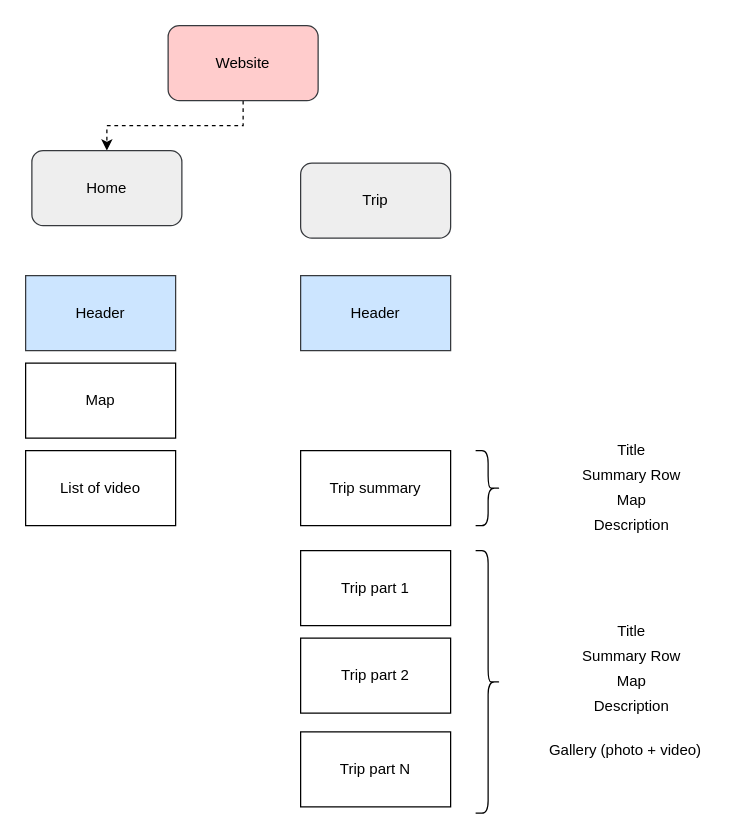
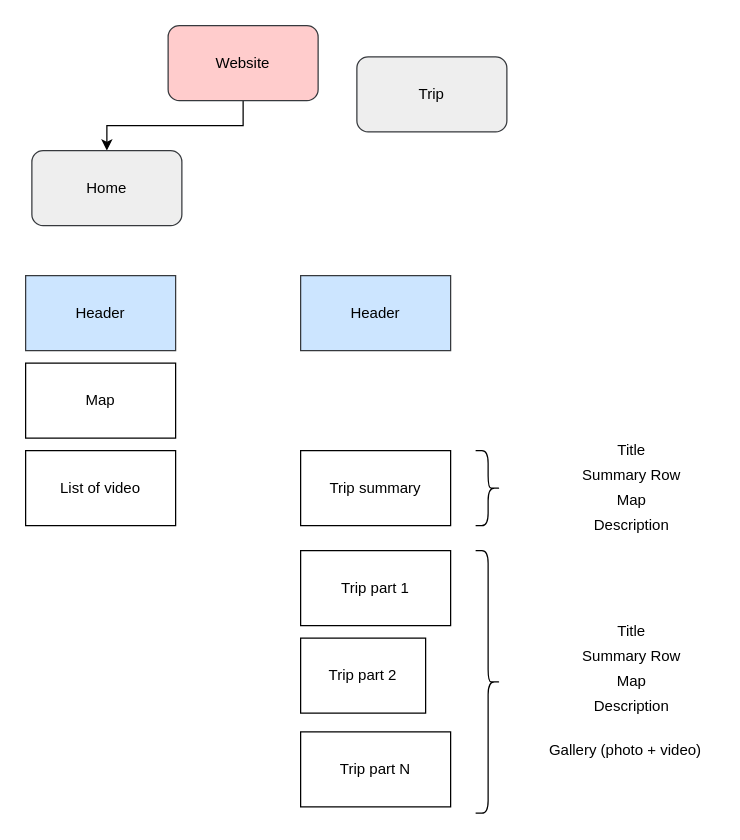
(181, 126) -> (181, 126)
(376, 201) -> (432, 94)
(376, 676) -> (363, 676)
